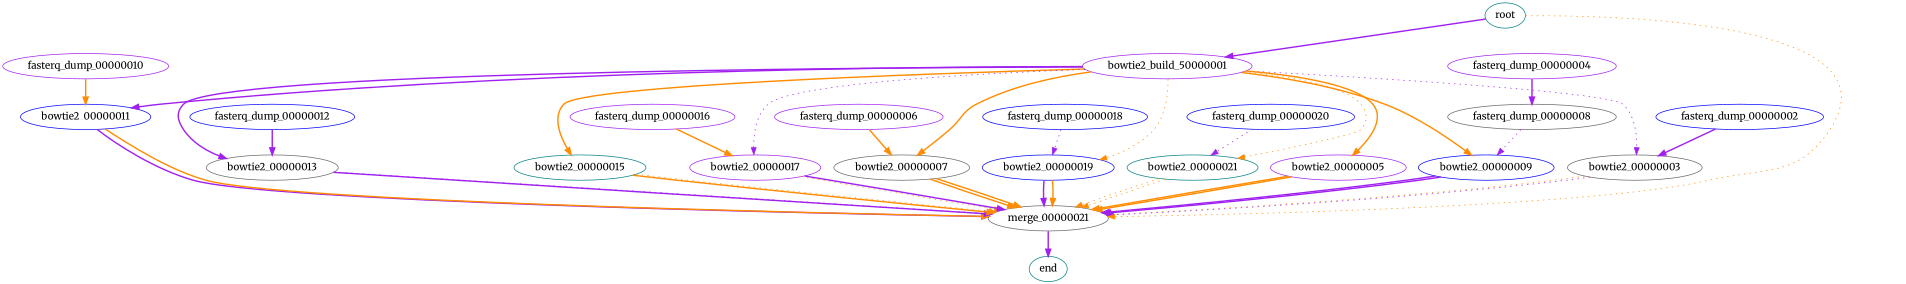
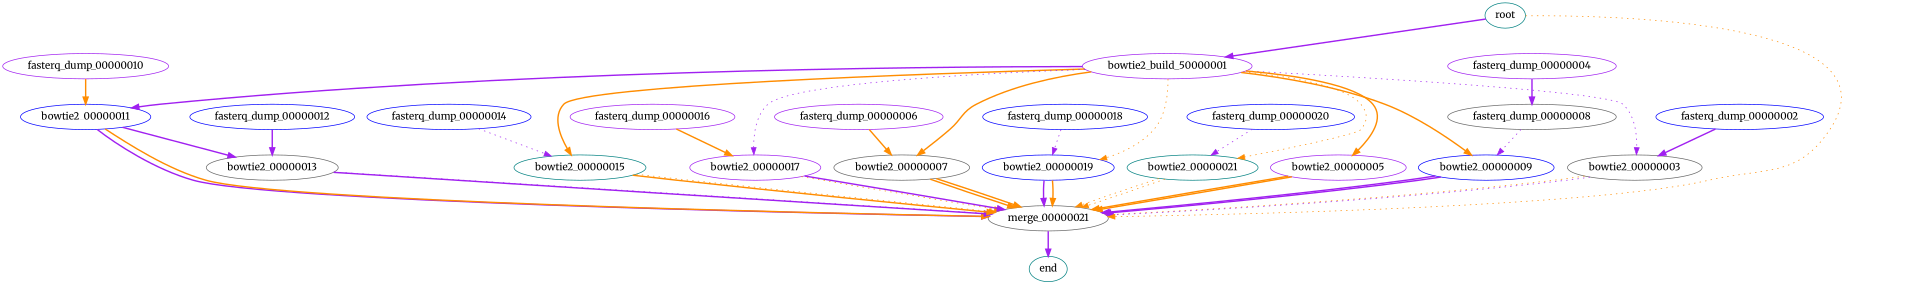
(522, 75) -> (175, 141)
none -> (449, 117)
